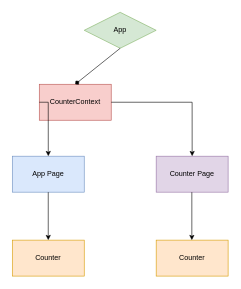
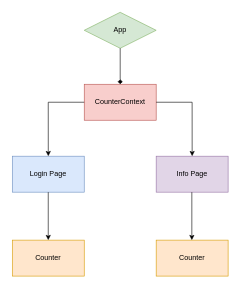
(75, 102) -> (120, 102)
(48, 174) -> (48, 174)
(192, 174) -> (192, 174)
